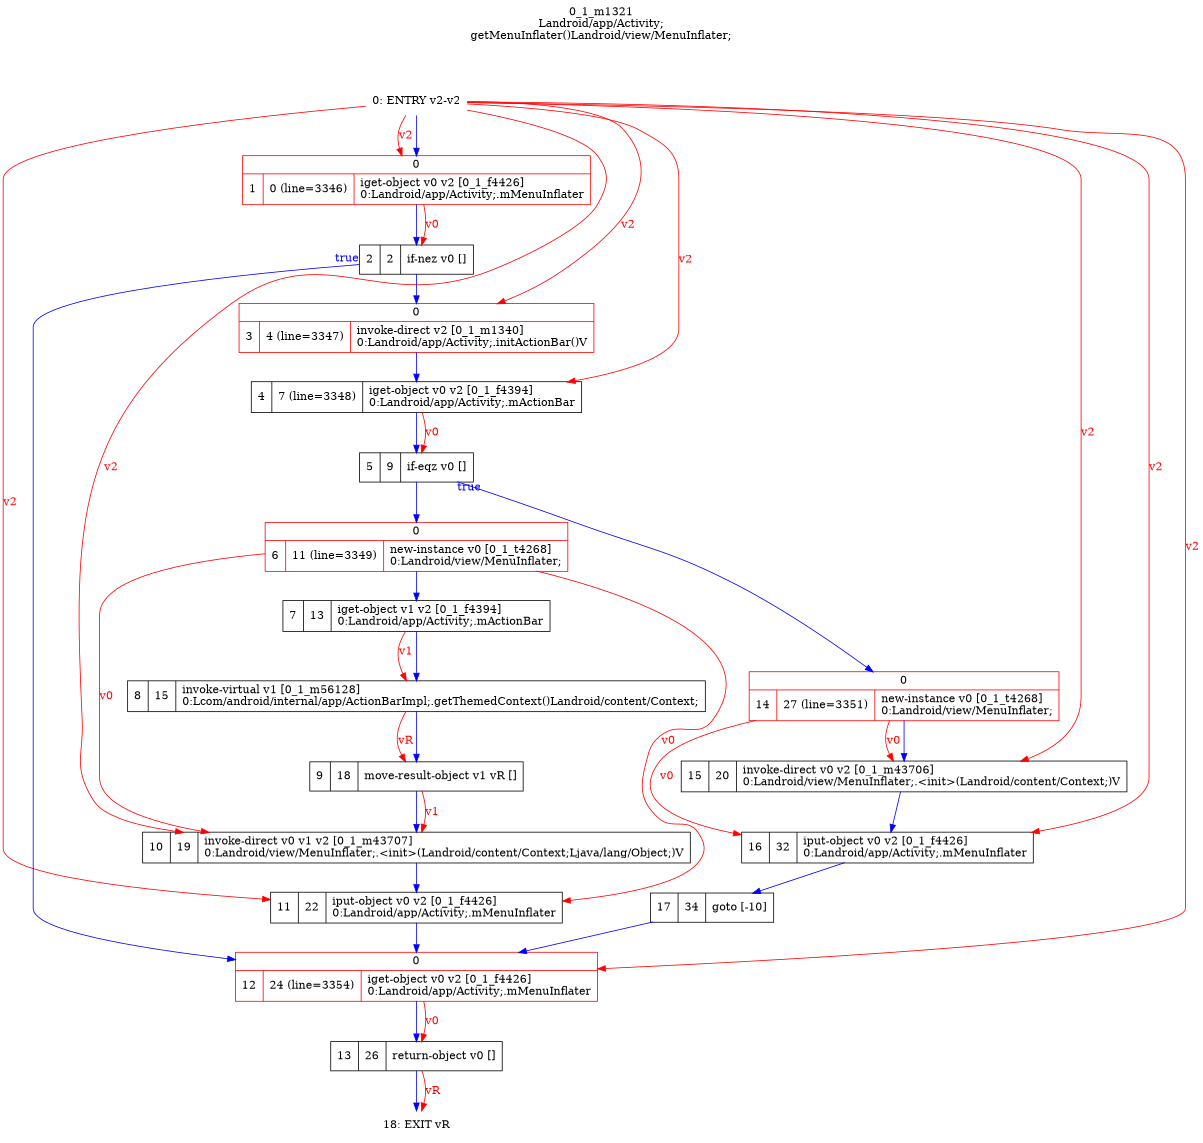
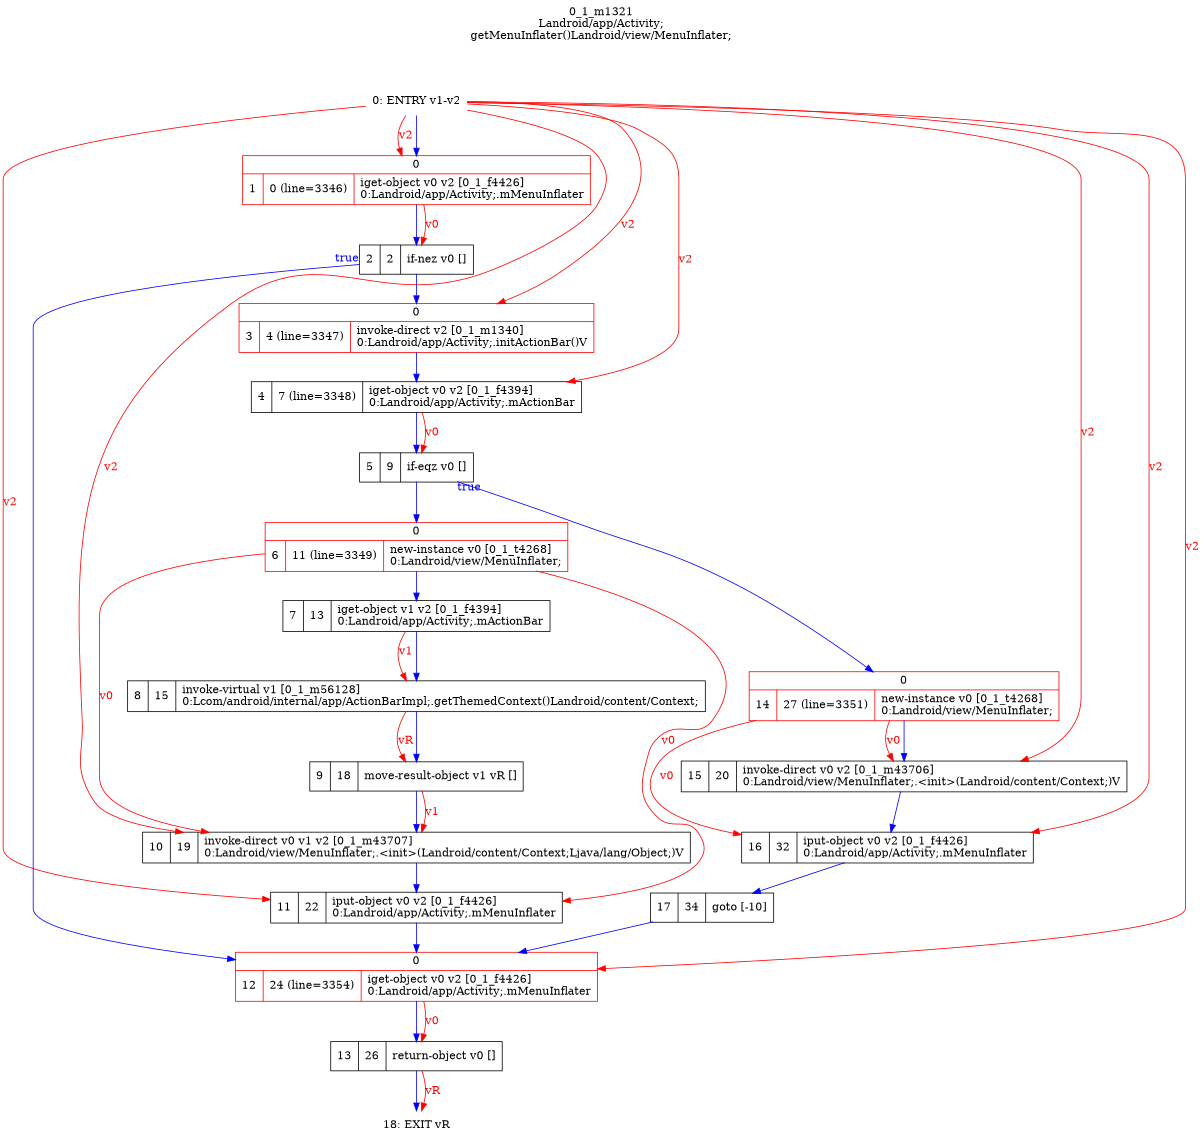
(416, 101) -> (416, 101)
